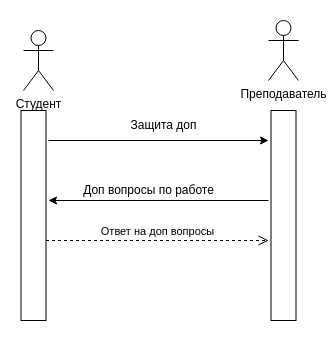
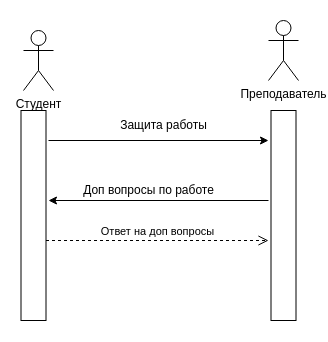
(164, 126) -> (164, 126)
